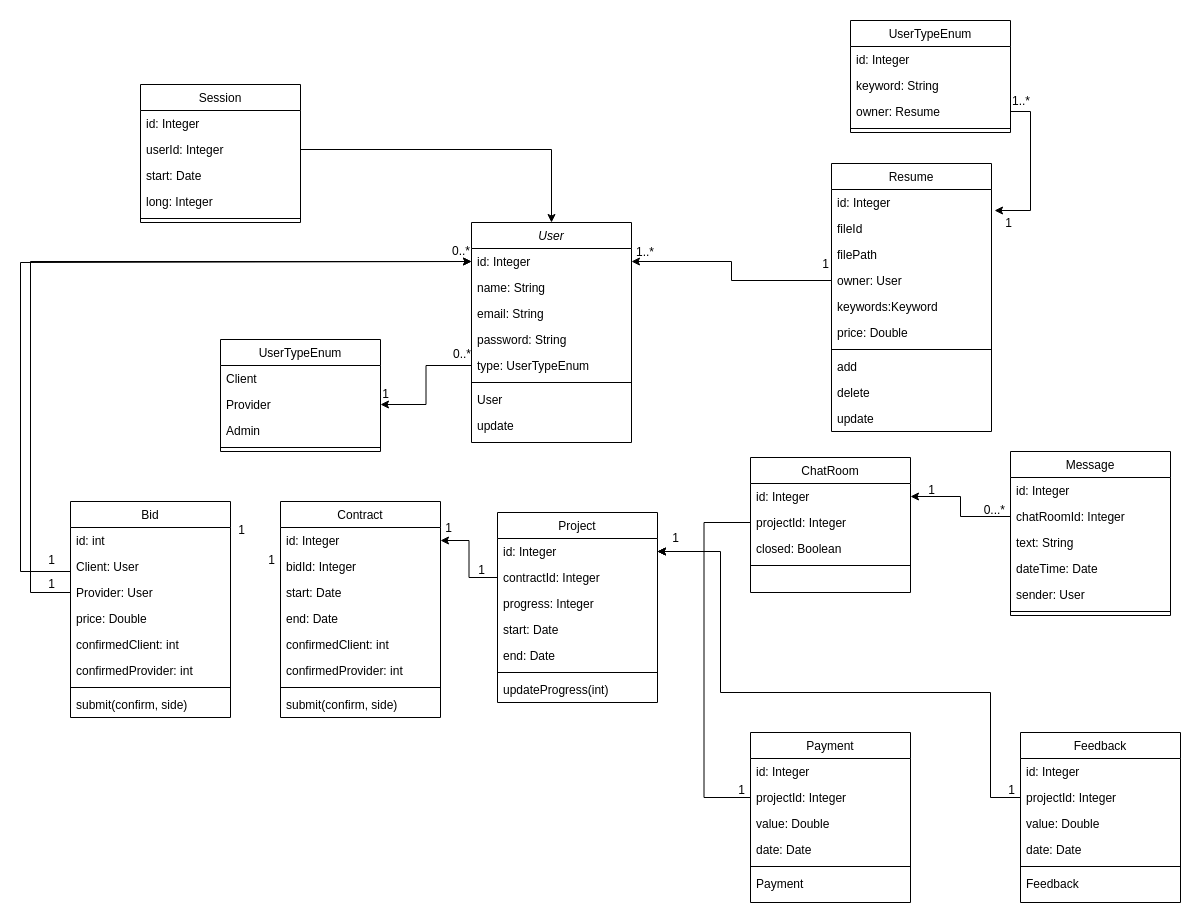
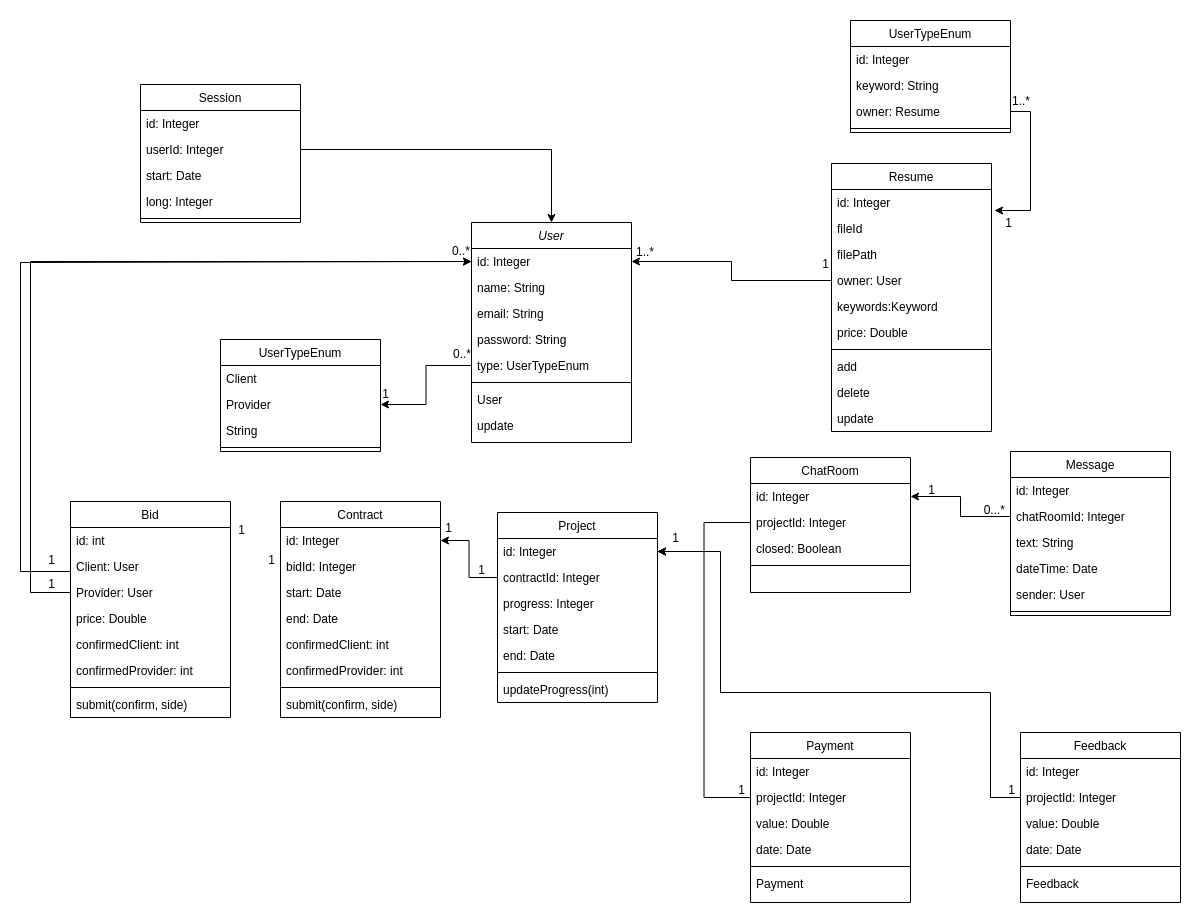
(241, 431) -> (245, 431)
